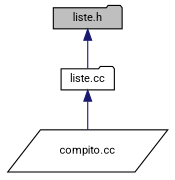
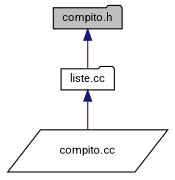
(88, 18) -> (88, 18)
